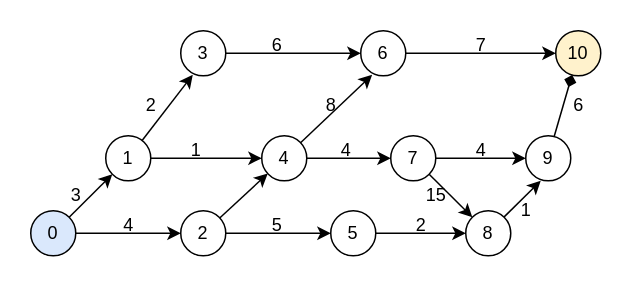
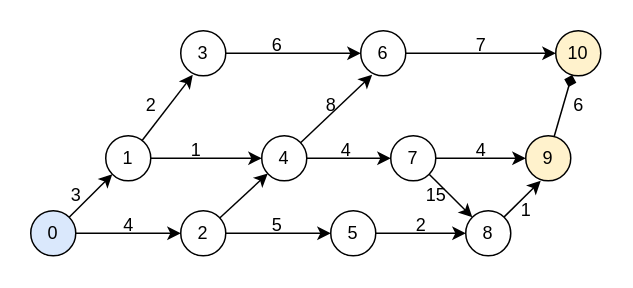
(548, 158) -> (548, 158)
